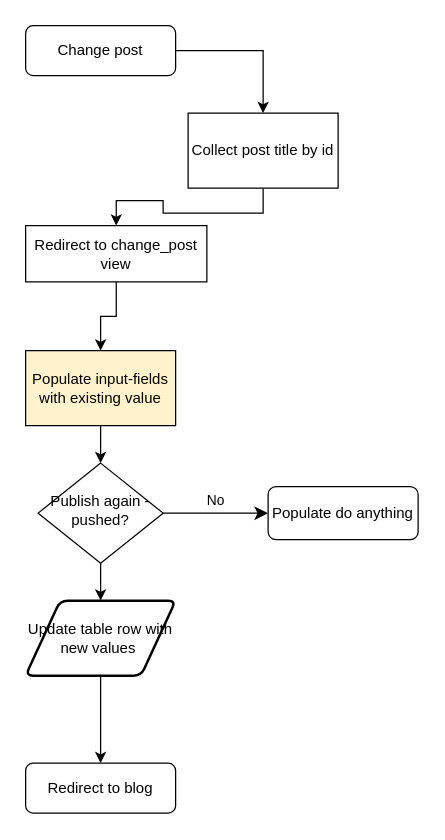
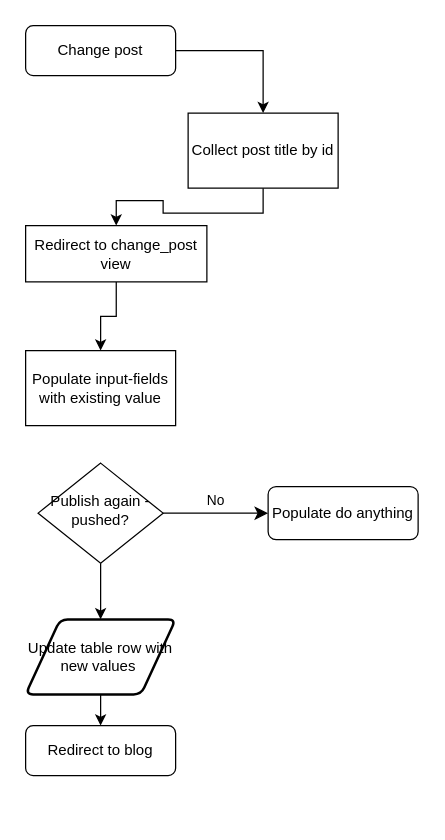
(101, 388) -> (101, 388)
(101, 449) -> none
(101, 638) -> (101, 657)
(101, 788) -> (101, 751)
